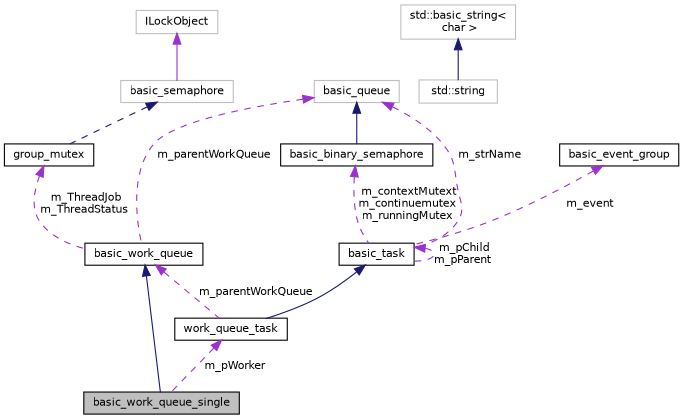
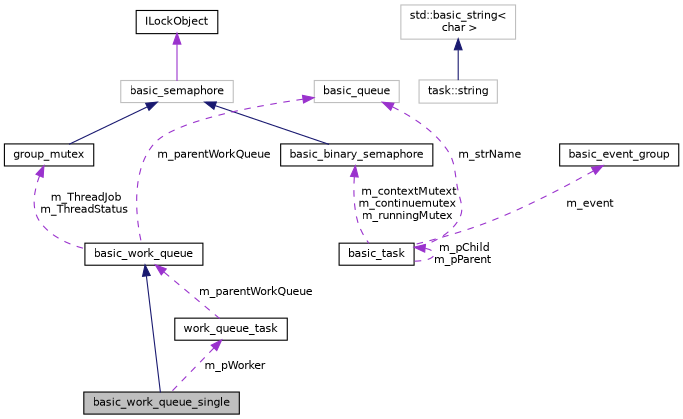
(177, 22) -> (177, 22)
(458, 92) -> (458, 92)
(108, 126) -> (108, 126)
(357, 129) -> (272, 125)
(313, 300) -> none
